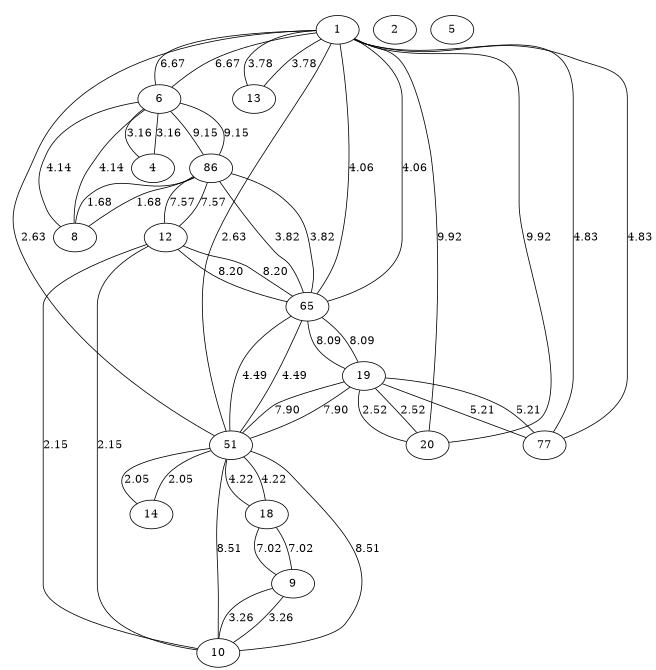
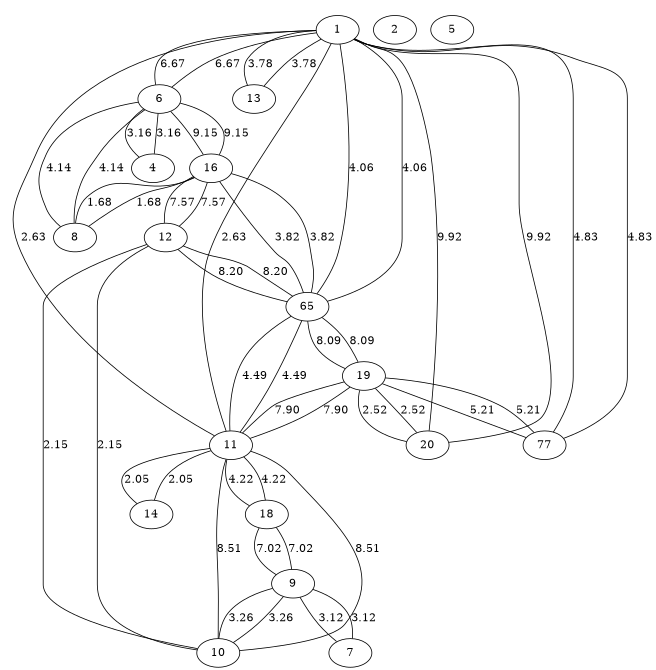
(211, 168) -> (211, 168)
(231, 445) -> (231, 445)
none -> (350, 653)
